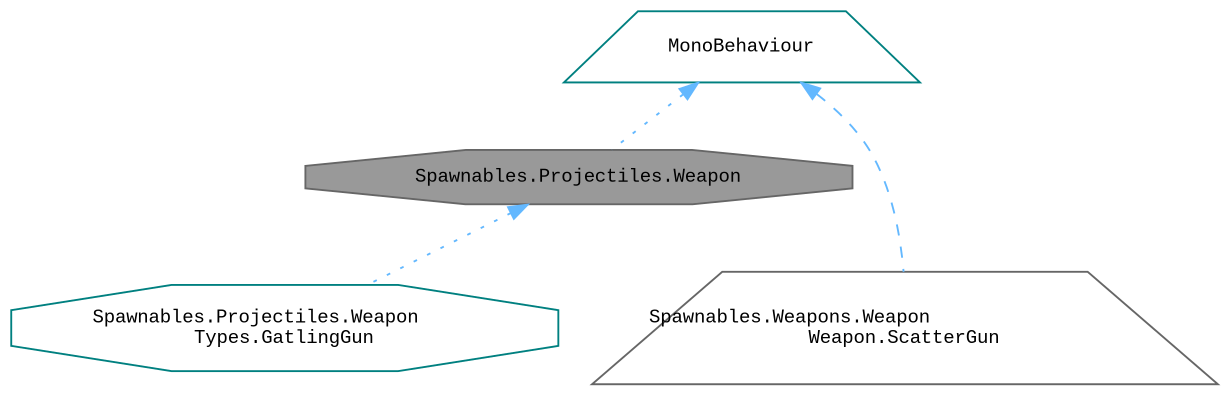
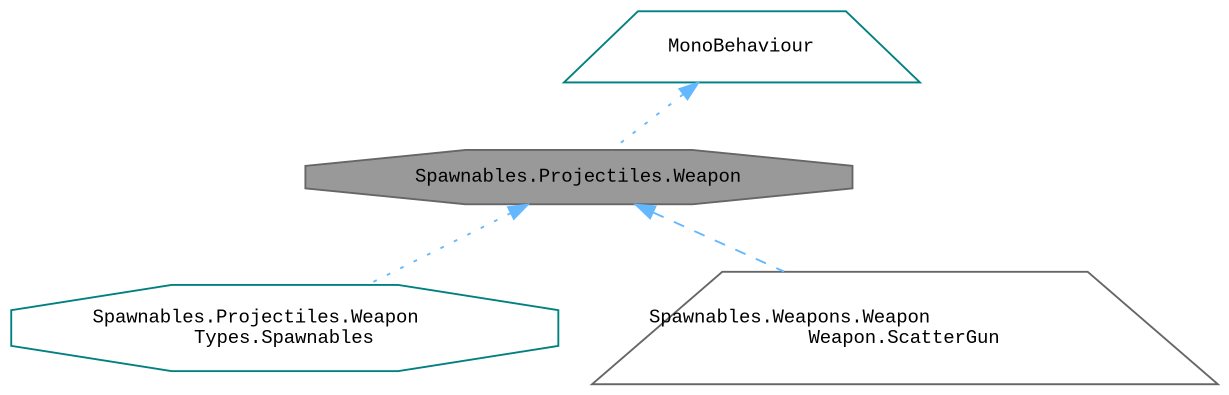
(881, 172) -> (719, 242)
(285, 328) -> (285, 328)
